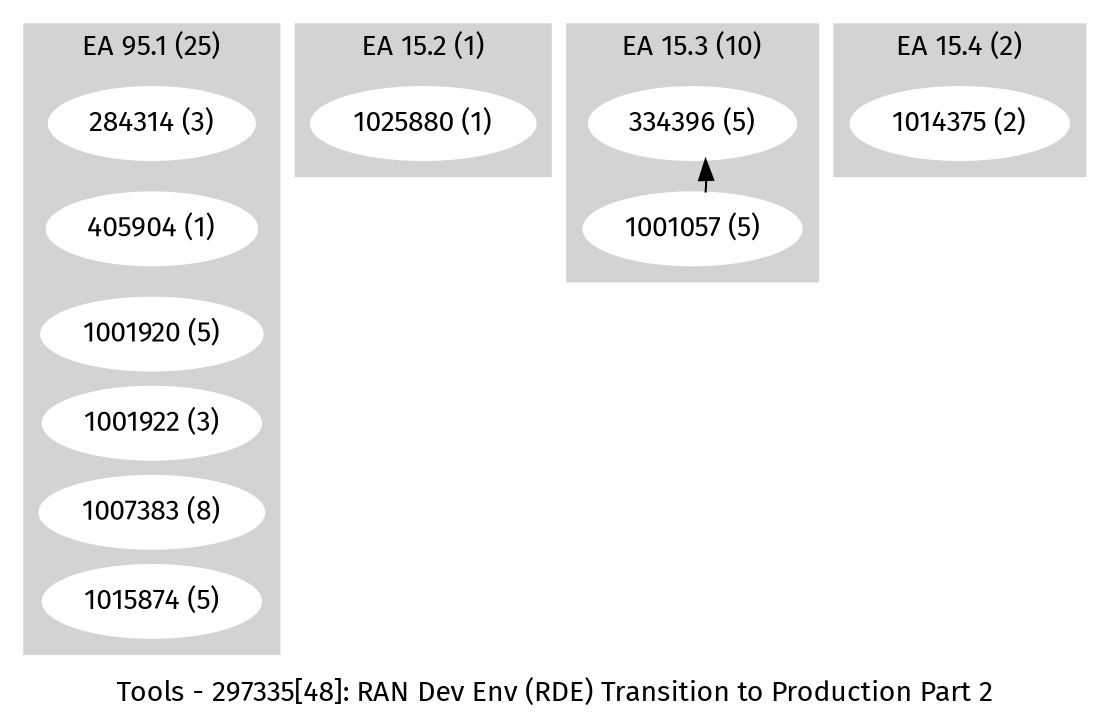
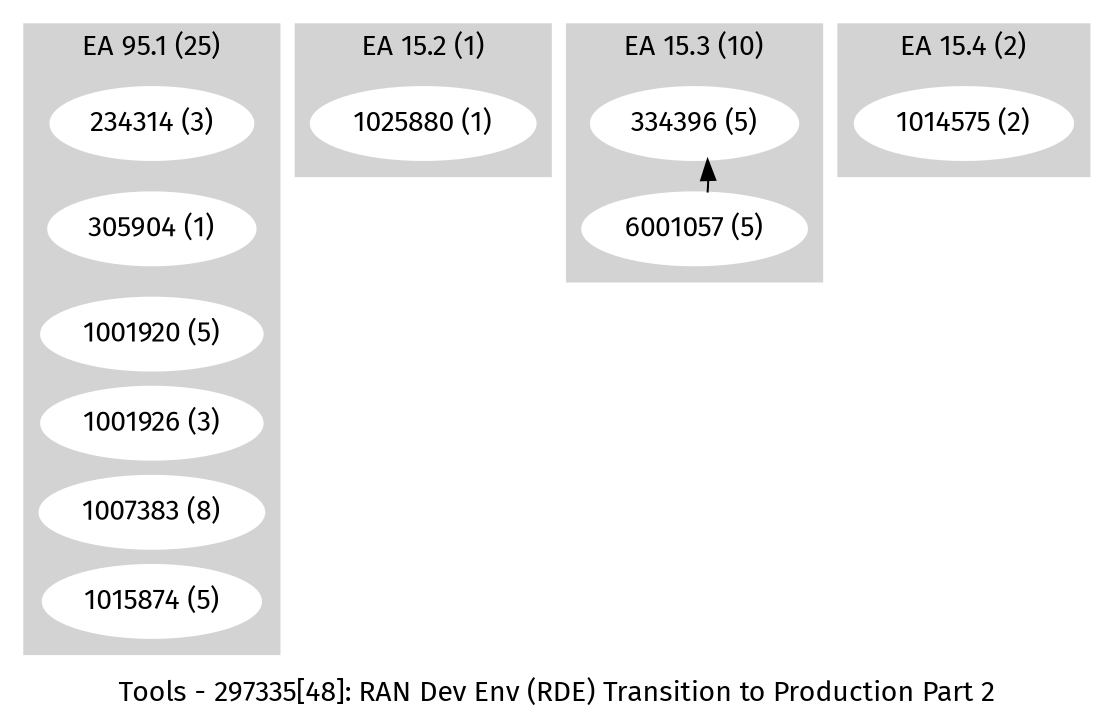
(152, 124) -> (152, 124)
(960, 124) -> (964, 124)
(152, 229) -> (152, 229)
(693, 229) -> (695, 229)
(152, 423) -> (152, 423)
